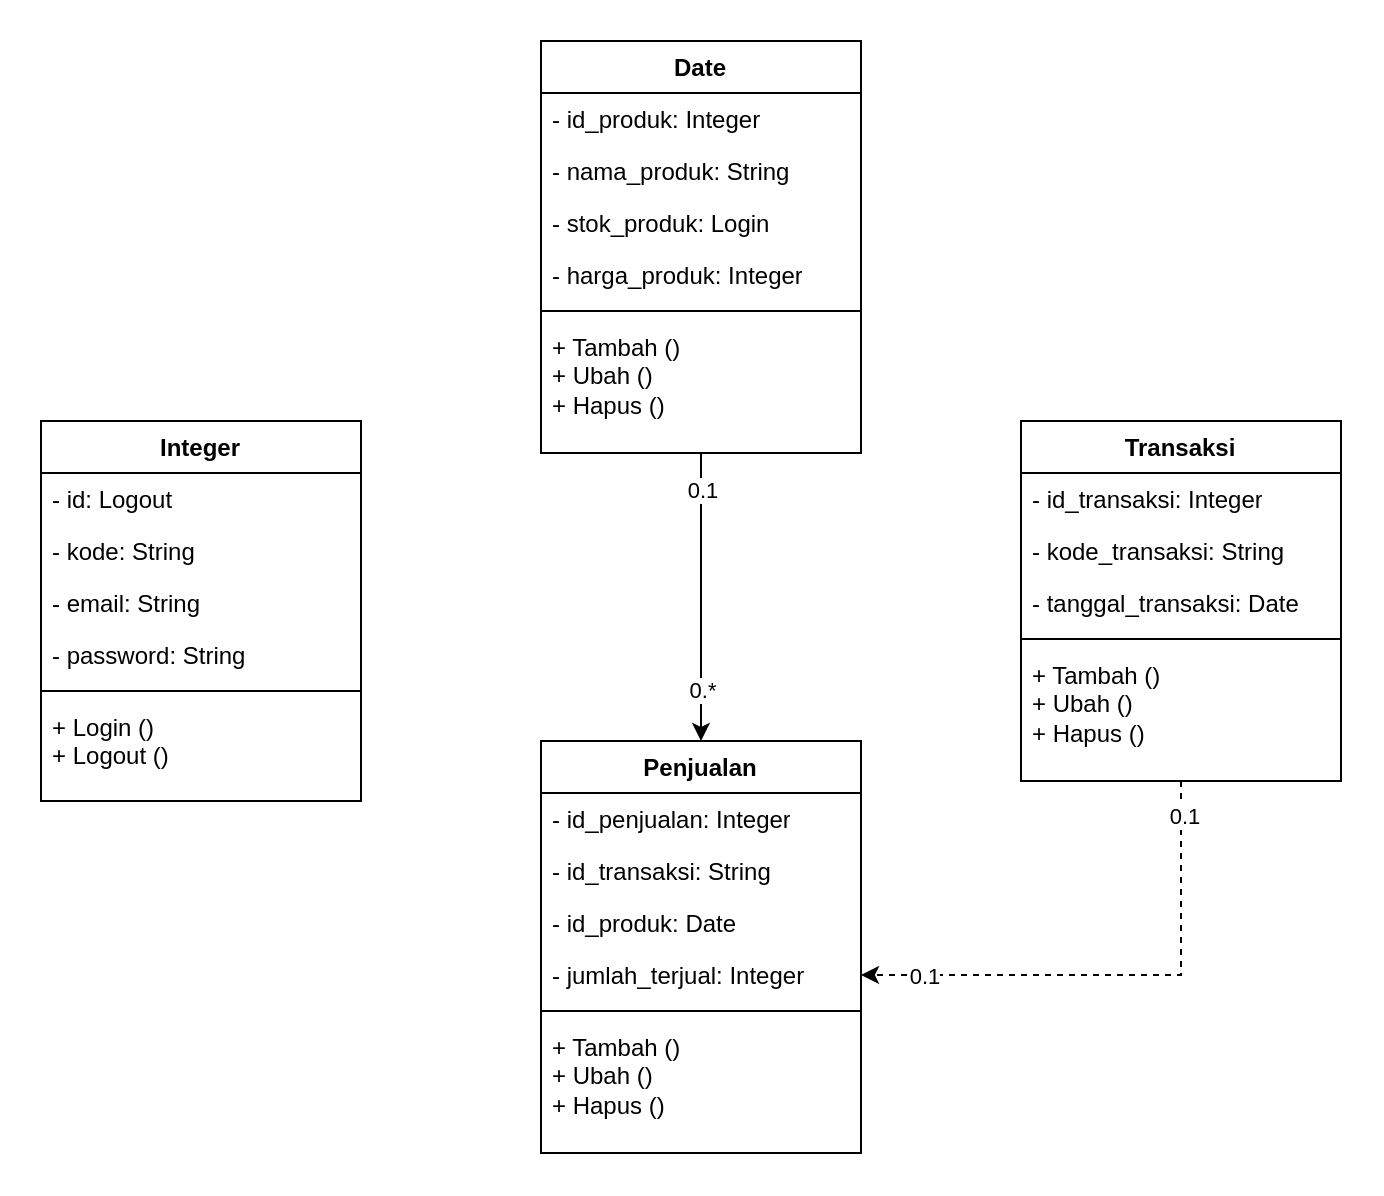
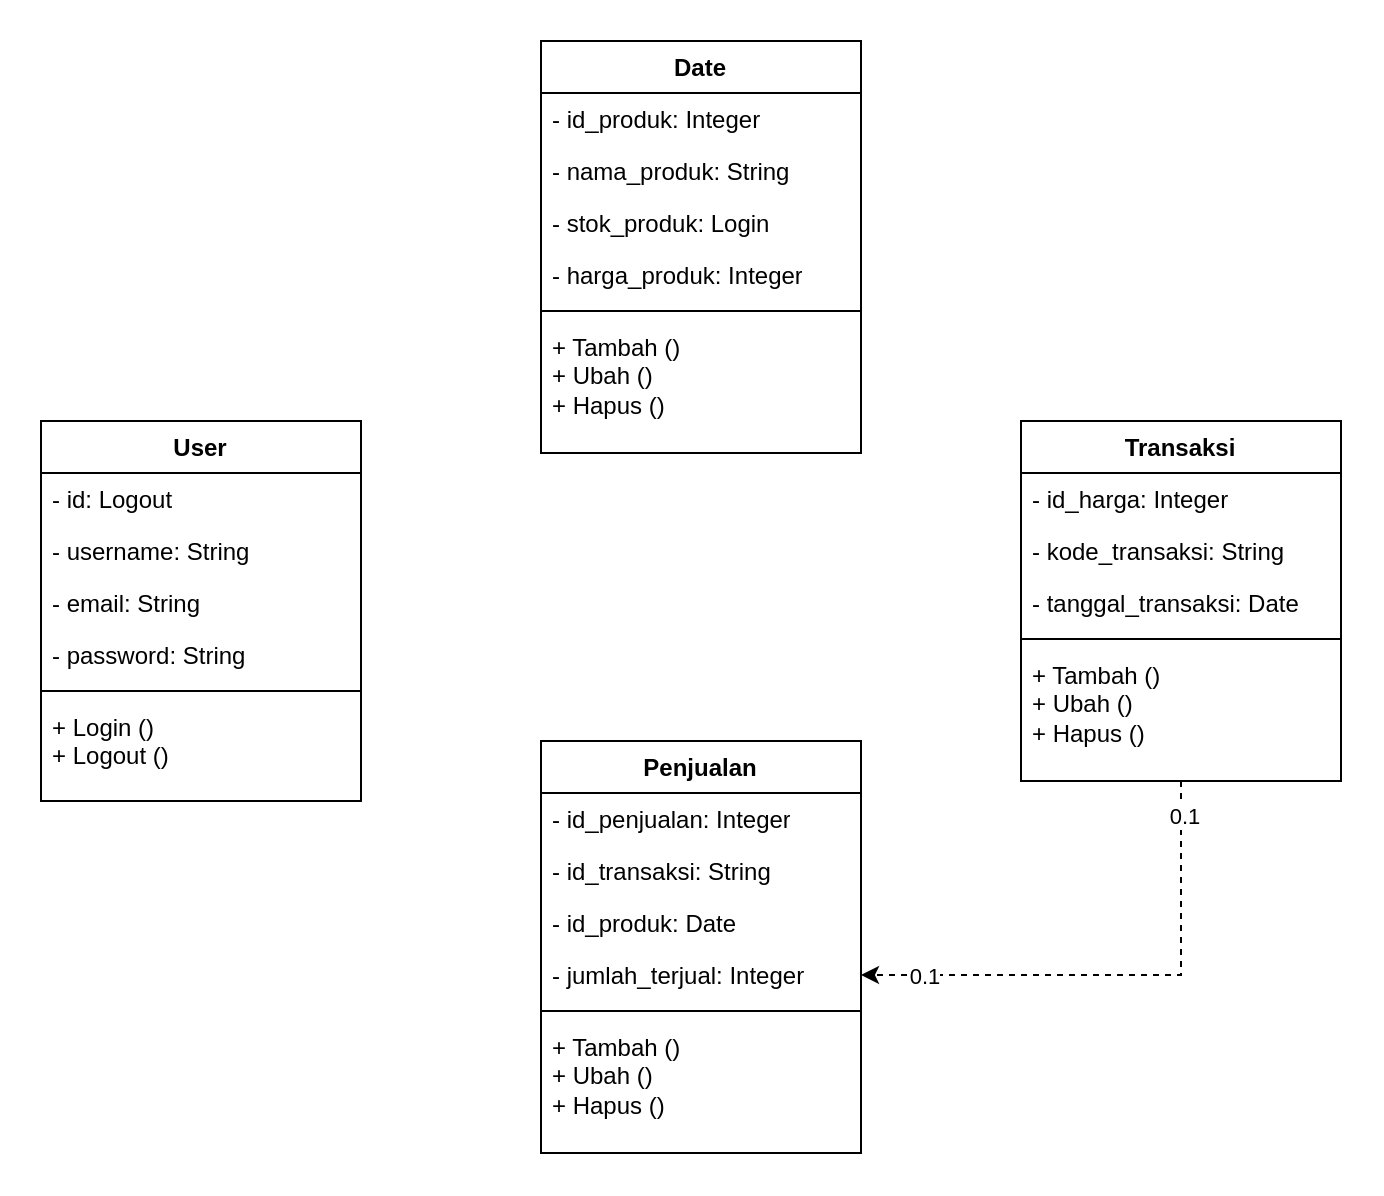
(201, 449) -> (201, 449)
(1172, 501) -> (1148, 501)
(135, 553) -> (161, 553)
(701, 611) -> none
